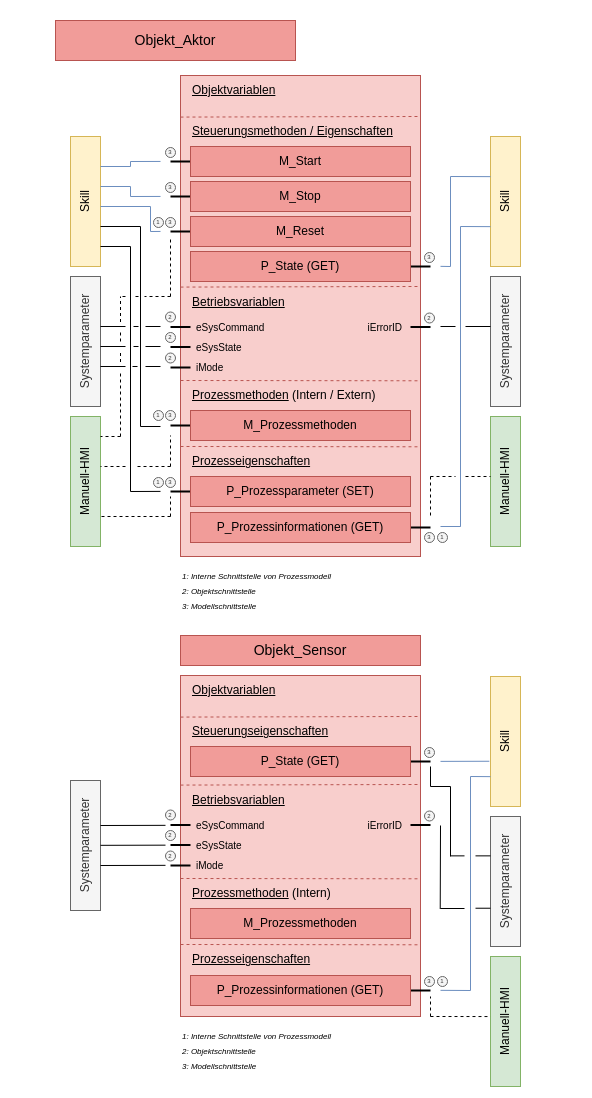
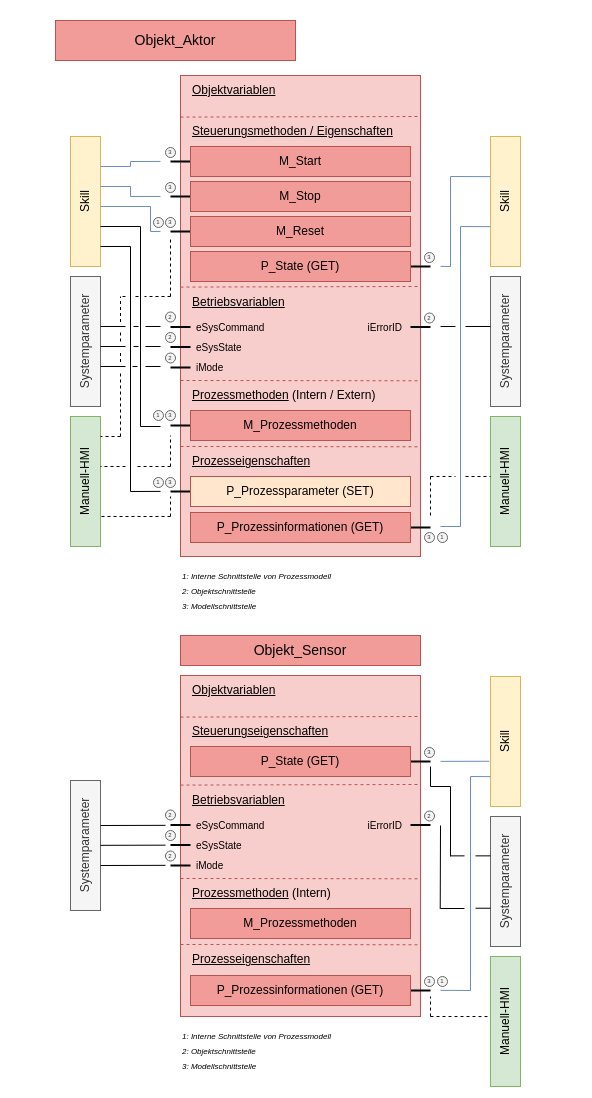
(301, 492) -> (301, 492)
